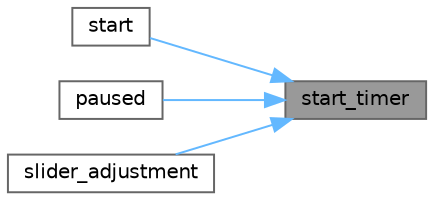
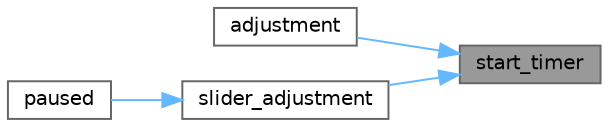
(111, 27) -> (285, 27)
(213, 100) -> (136, 100)
